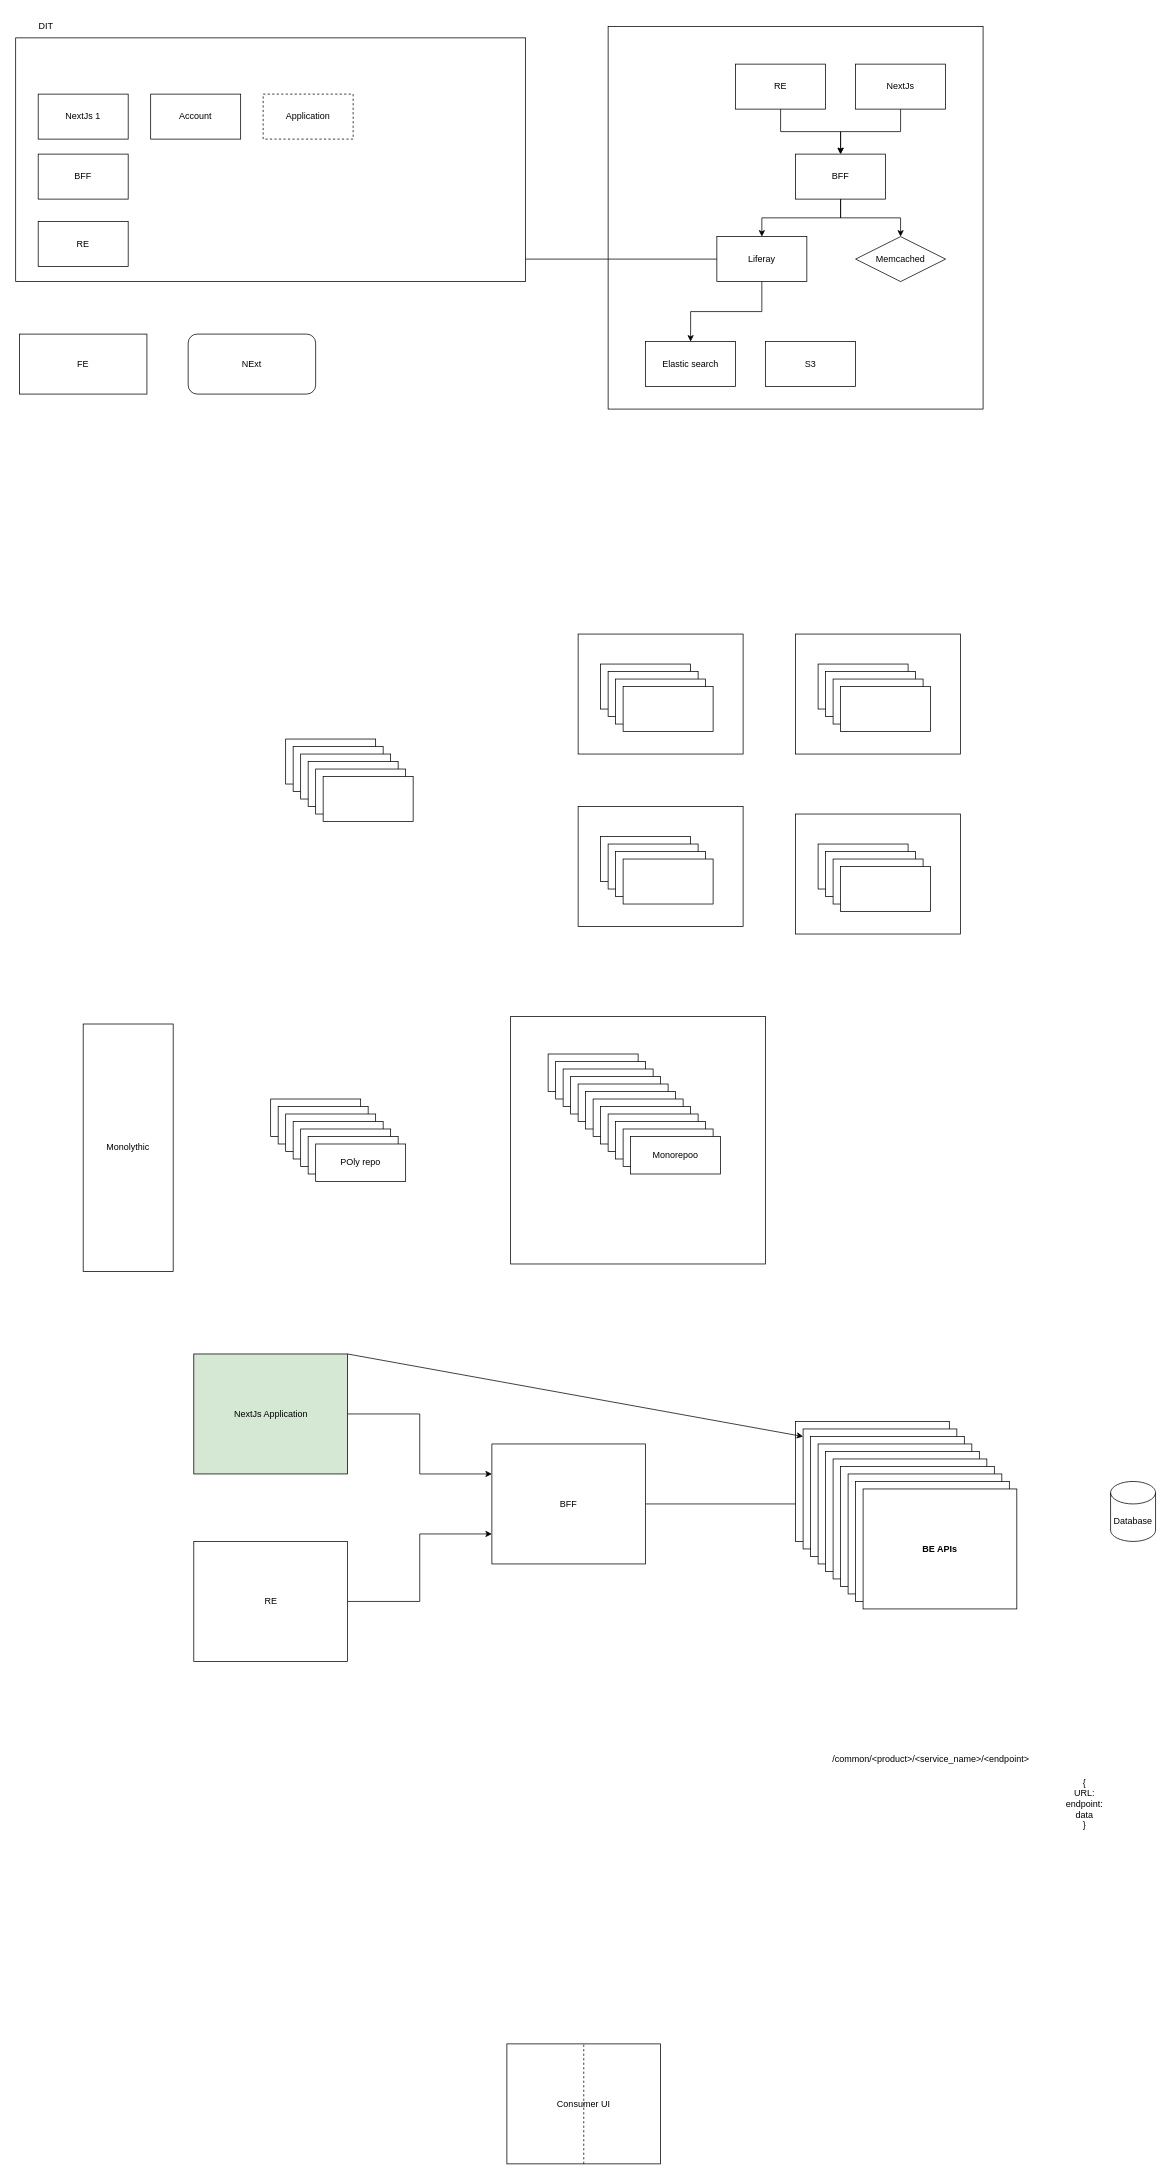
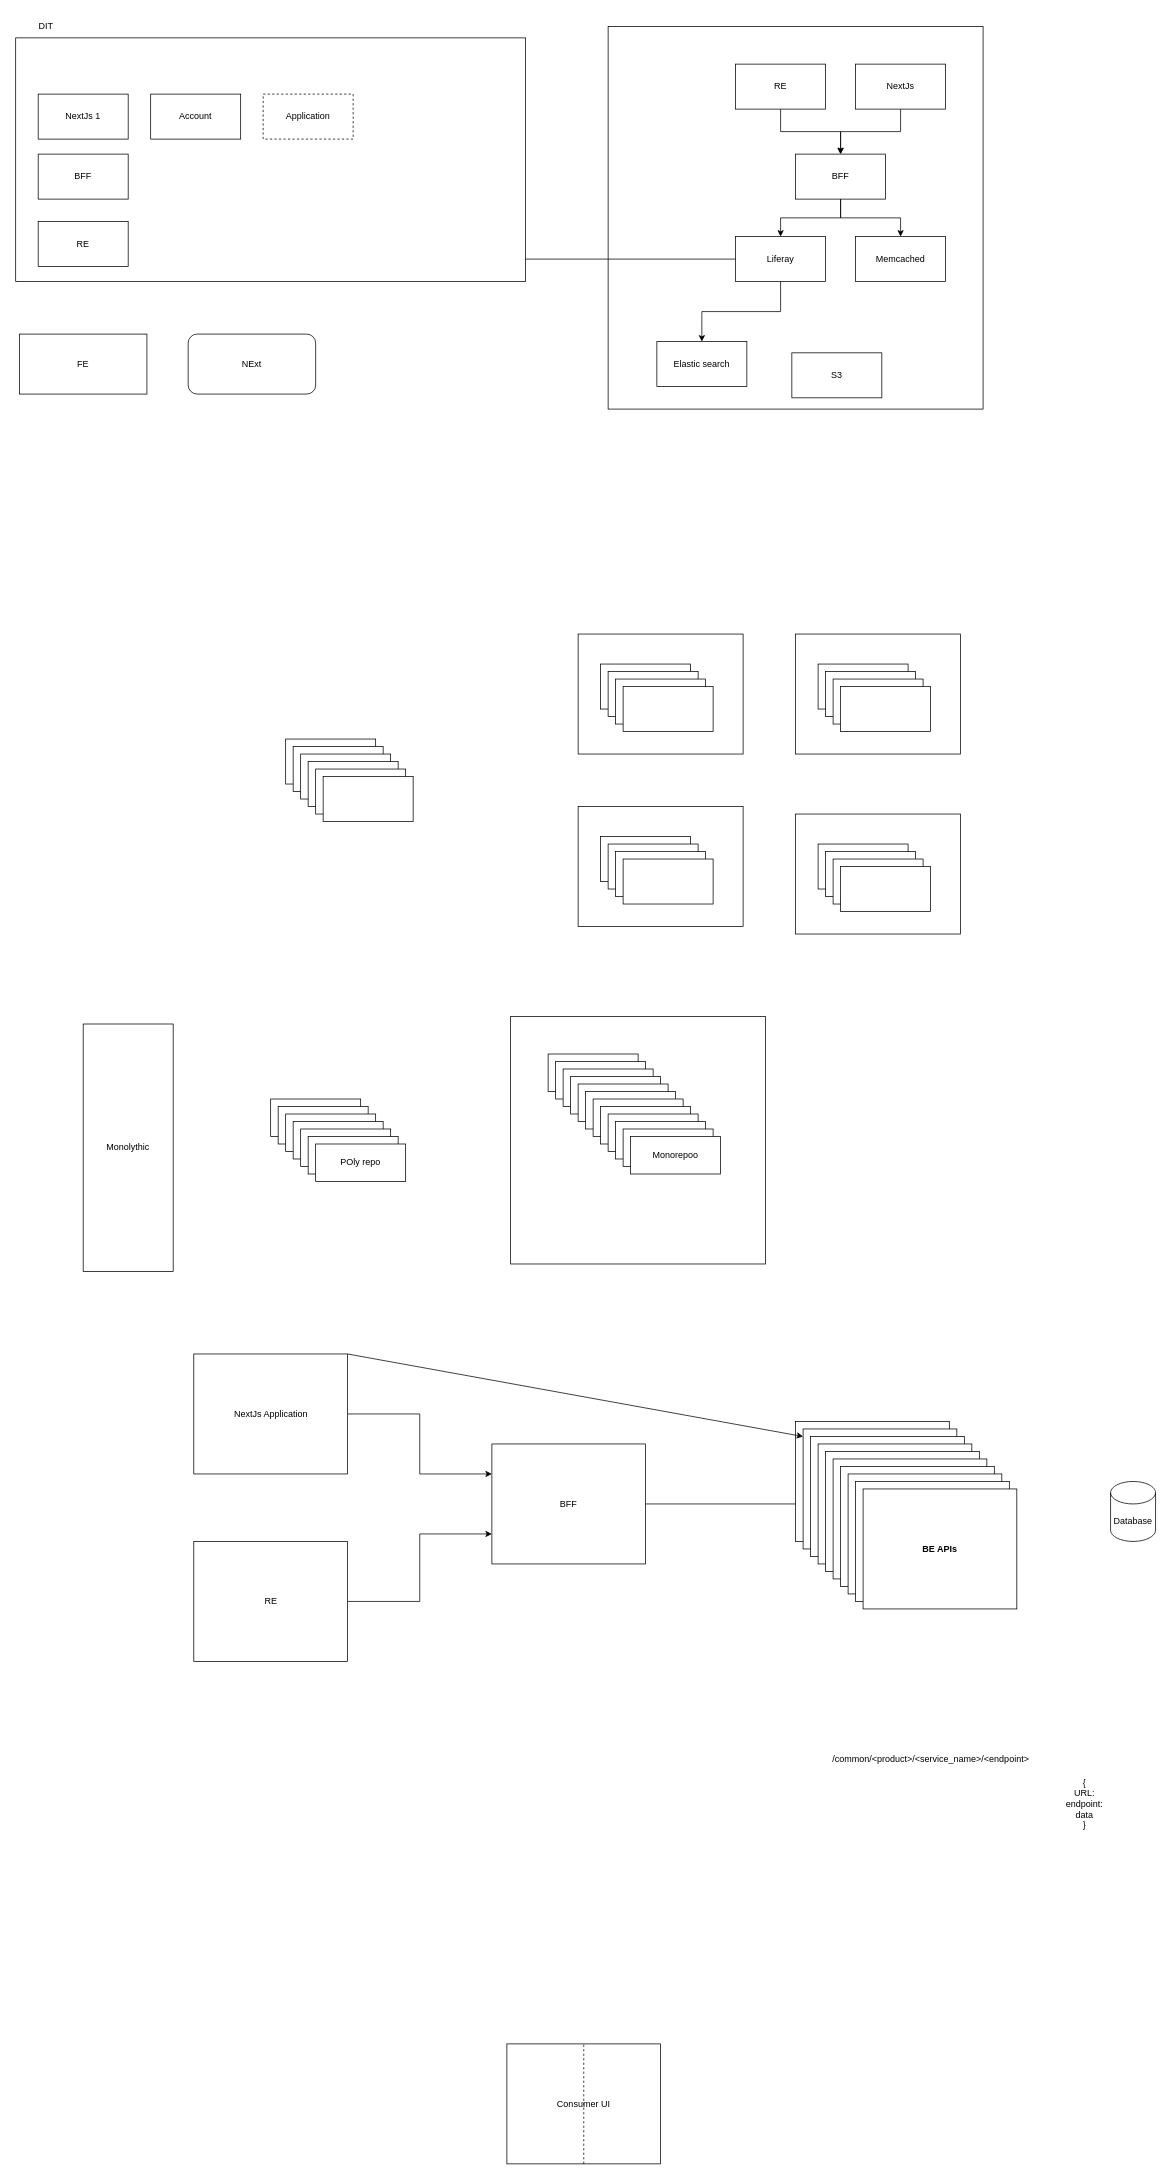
(762, 259) -> (780, 259)
(900, 259) -> (900, 259)
(690, 364) -> (702, 364)
(810, 364) -> (837, 375)
(270, 1414) -> (270, 1414)
